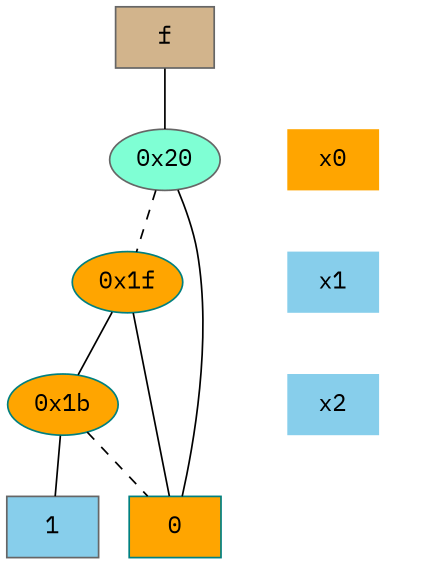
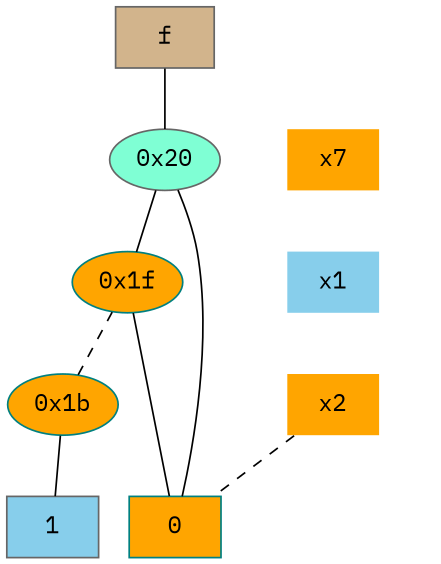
(333, 160) -> (333, 160)
(146, 221) -> (146, 221)
(95, 344) -> (95, 344)
(333, 405) -> (333, 405)
(117, 464) -> (254, 466)
